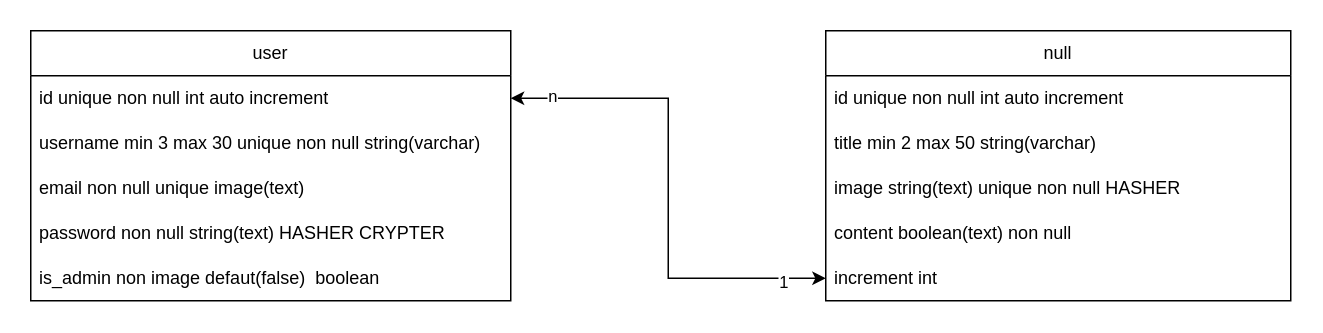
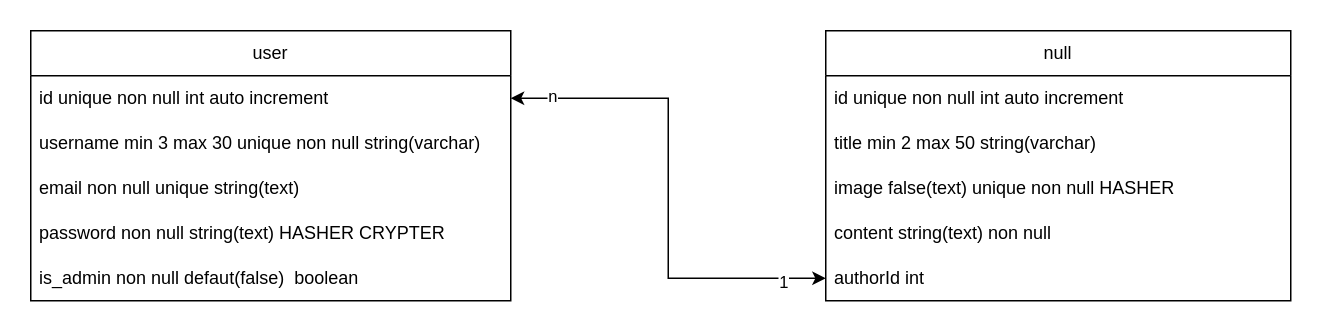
(183, 188) -> (188, 188)
(1018, 188) -> (1013, 188)
(972, 233) -> (967, 233)
(225, 278) -> (218, 278)
(893, 278) -> (891, 278)
